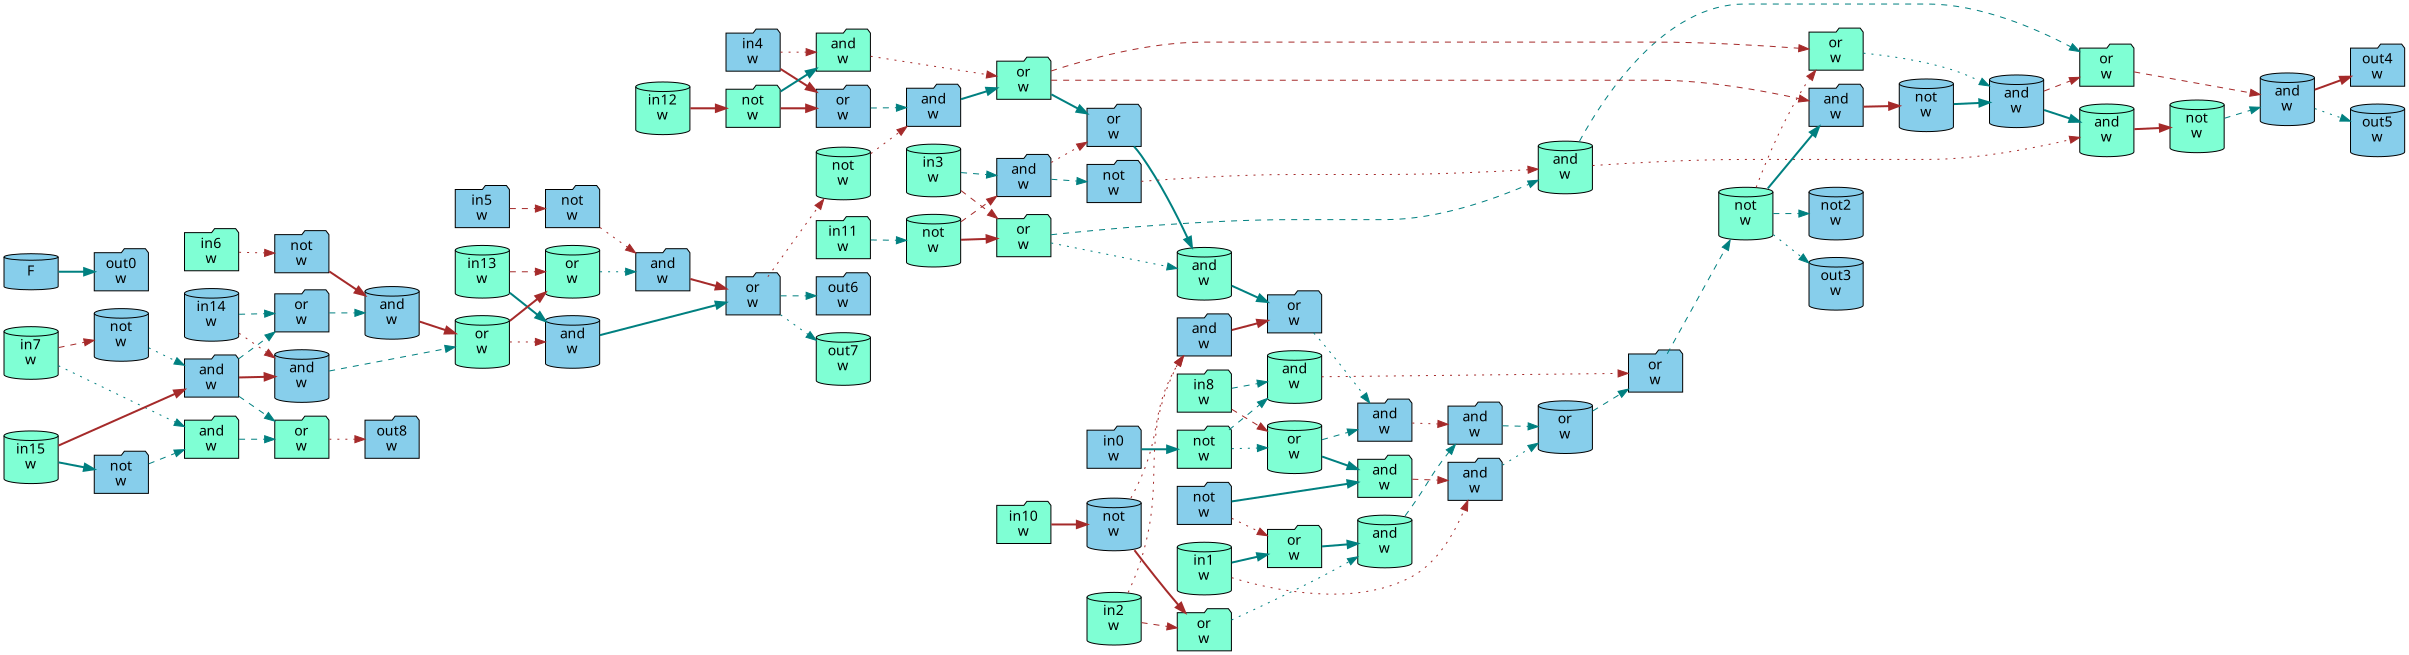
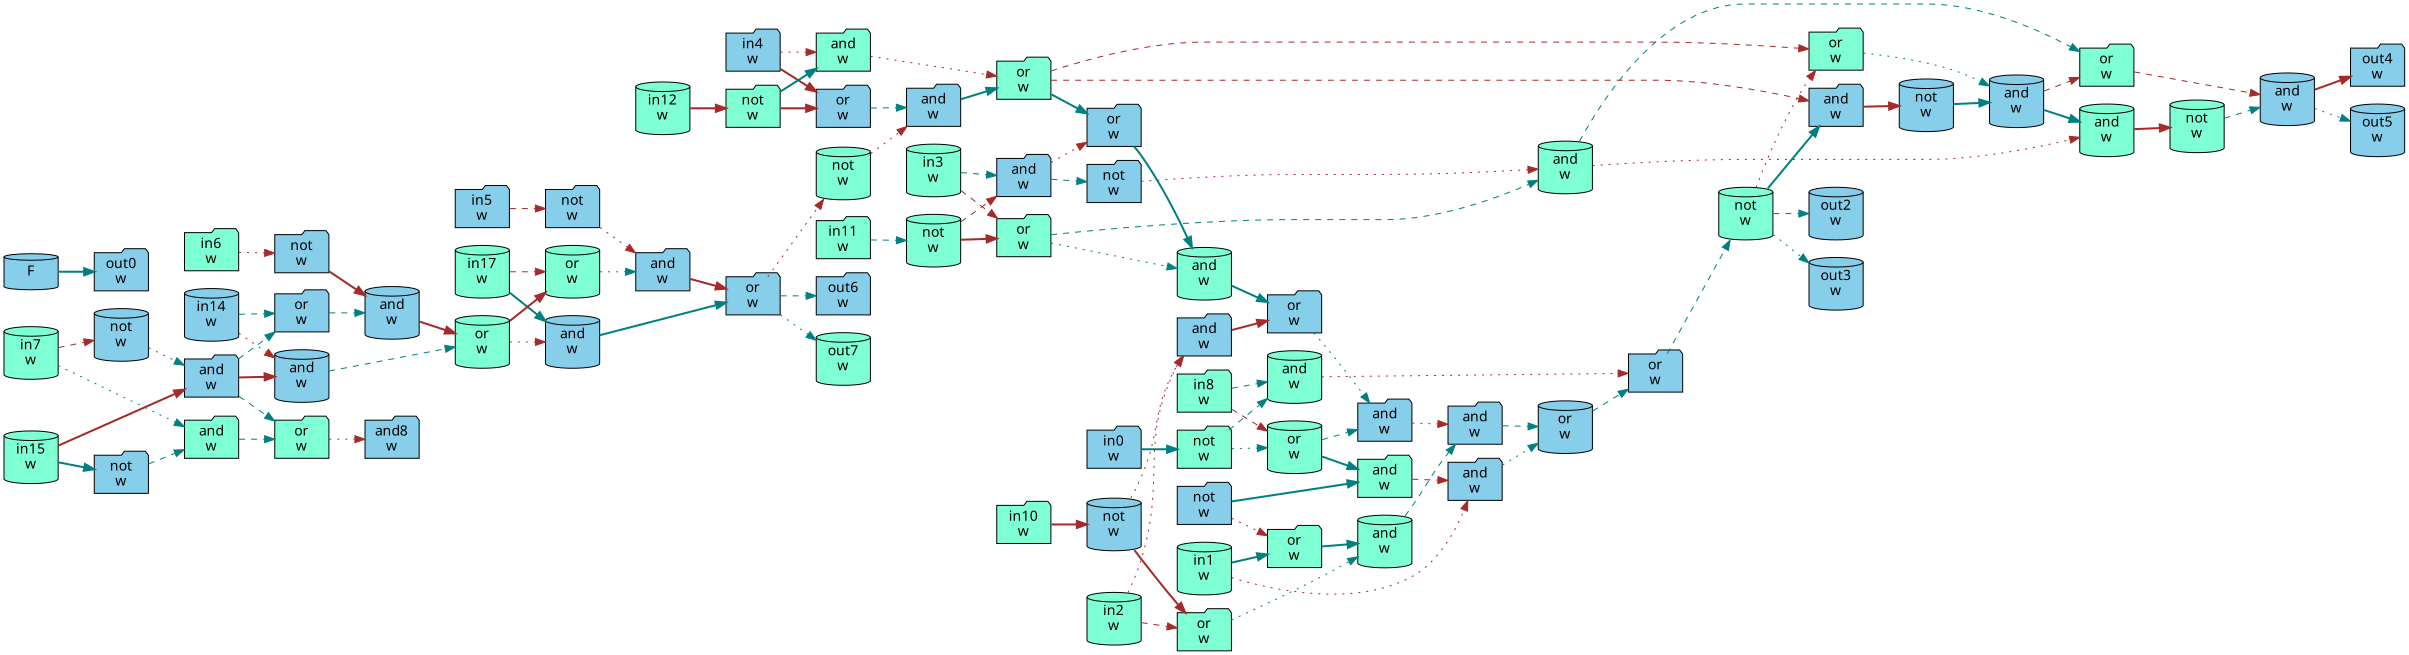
(1836, 214) -> (1836, 214)
(482, 272) -> (482, 272)
(392, 439) -> (392, 439)
